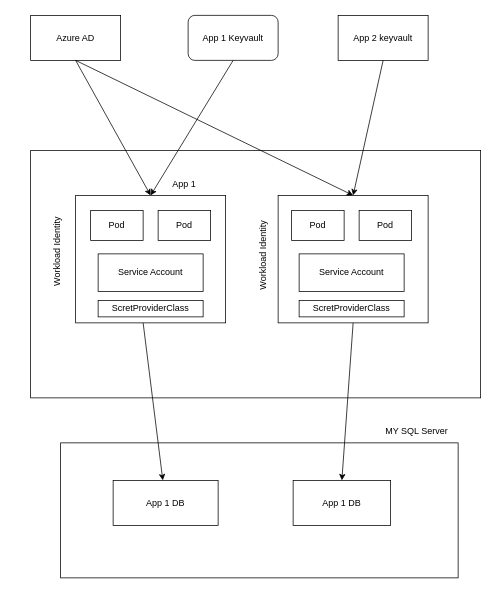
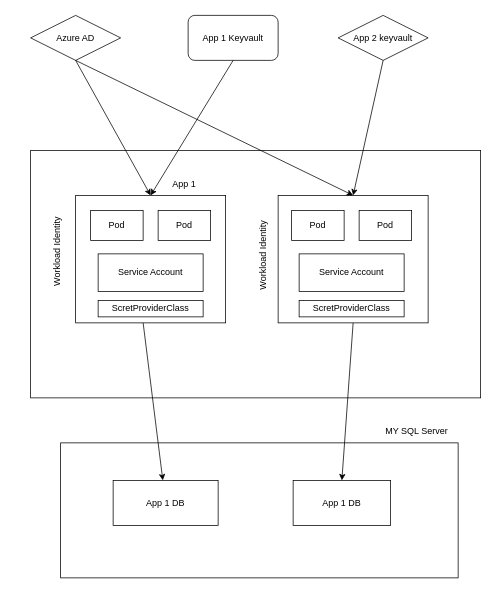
(75, 38) -> (75, 38)
(383, 38) -> (383, 38)
